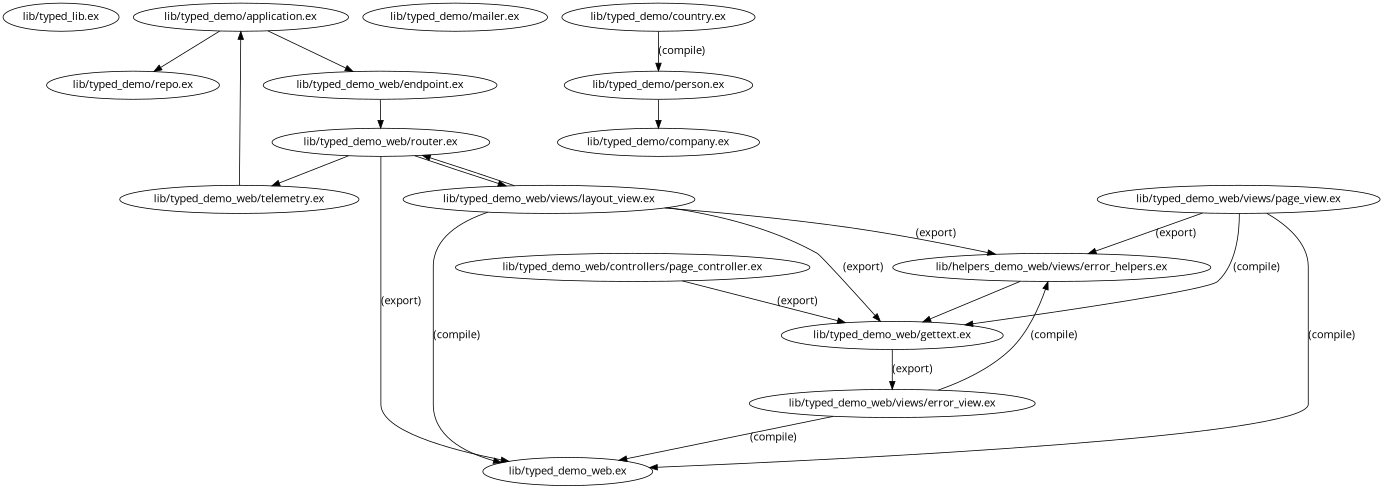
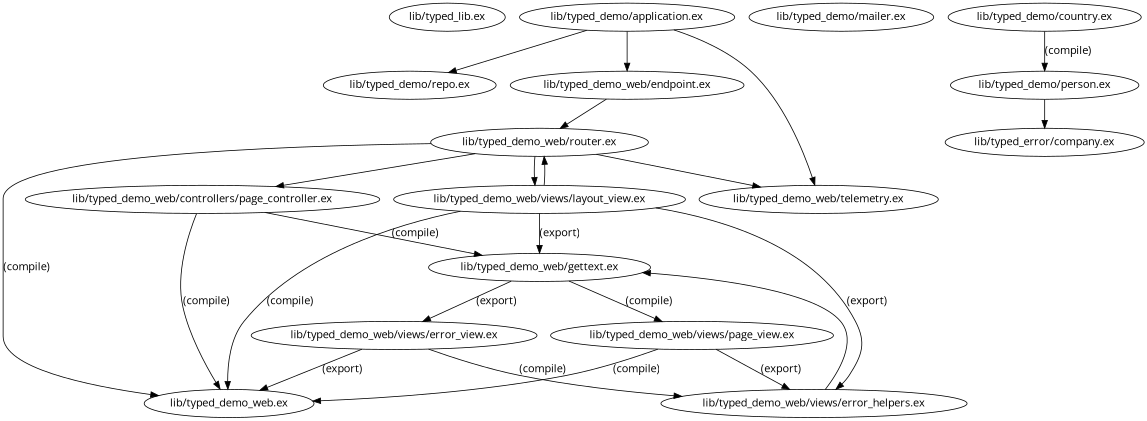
(240, 112) -> (763, 84)
(658, 142) -> (1045, 142)
none -> (379, 169)
(1052, 267) -> (814, 403)
(1132, 300) -> (612, 300)
none -> (182, 301)
(401, 301) -> (27, 267)
(798, 301) -> (416, 233)
(774, 437) -> (342, 369)
